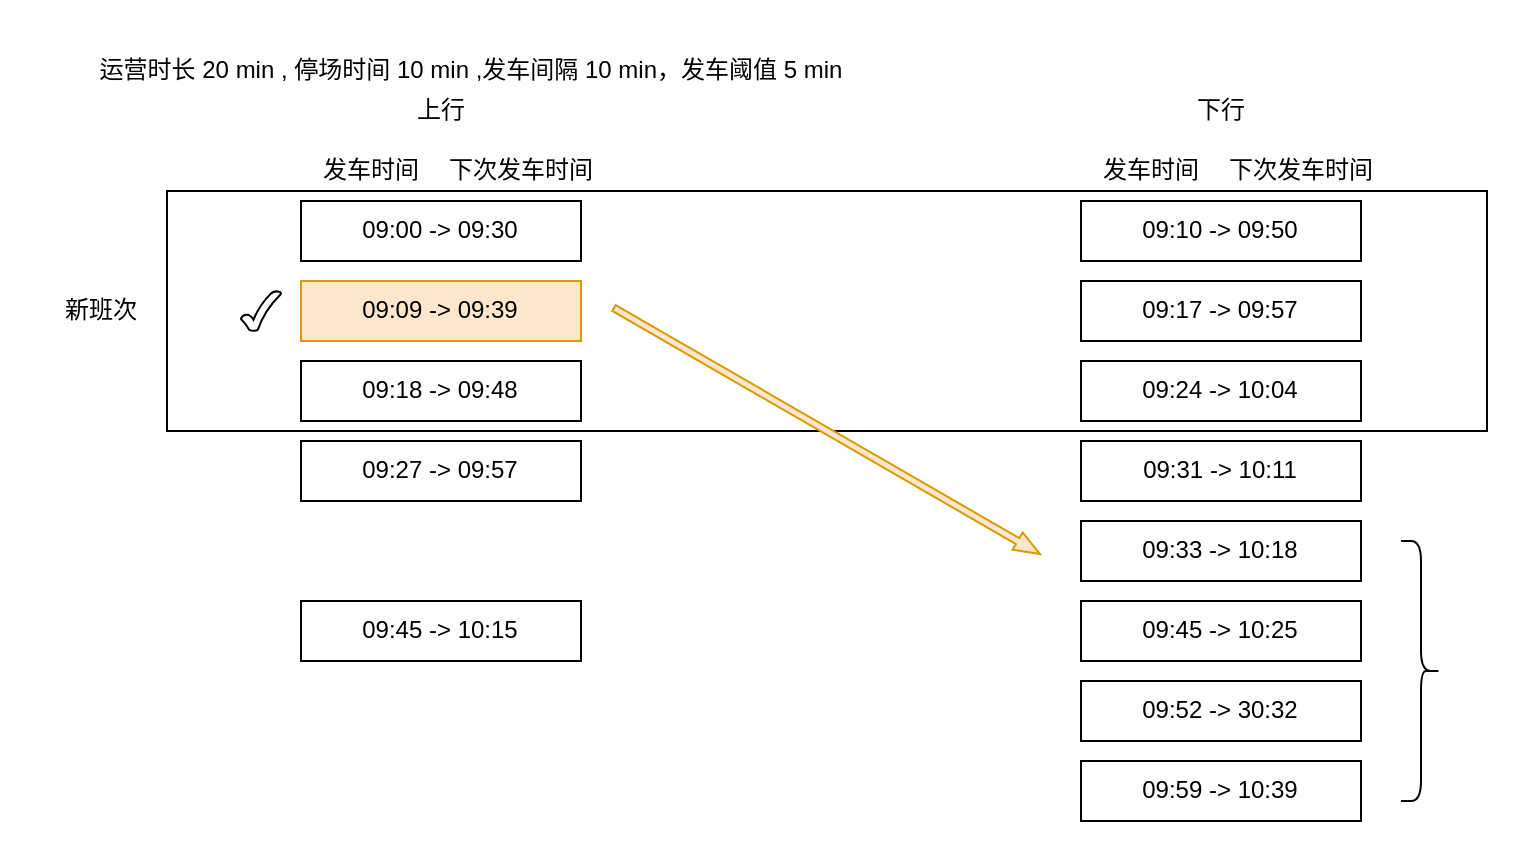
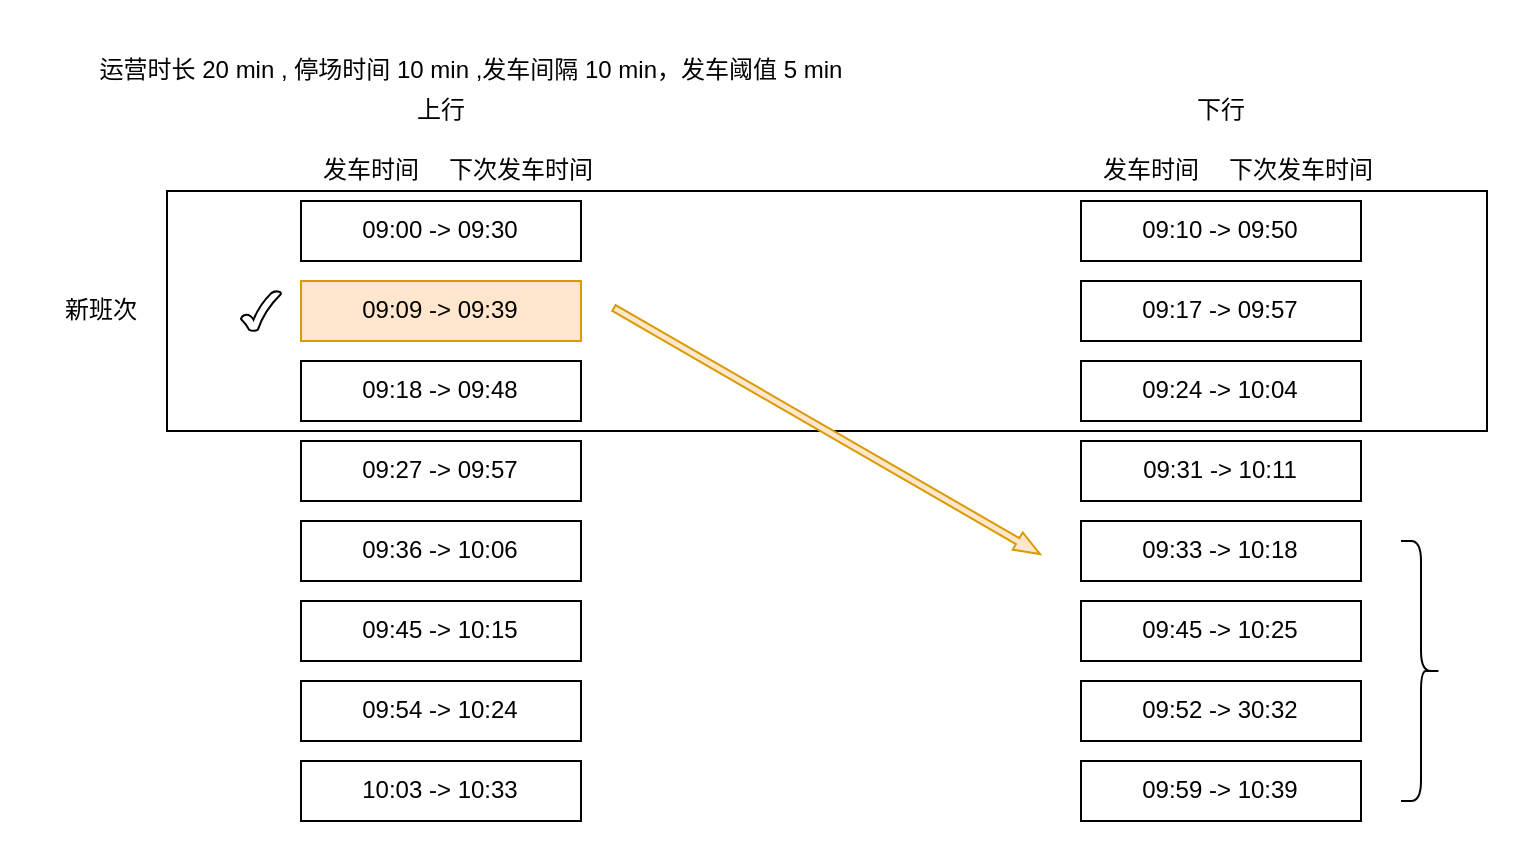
none -> (441, 551)
none -> (441, 711)
none -> (441, 791)
